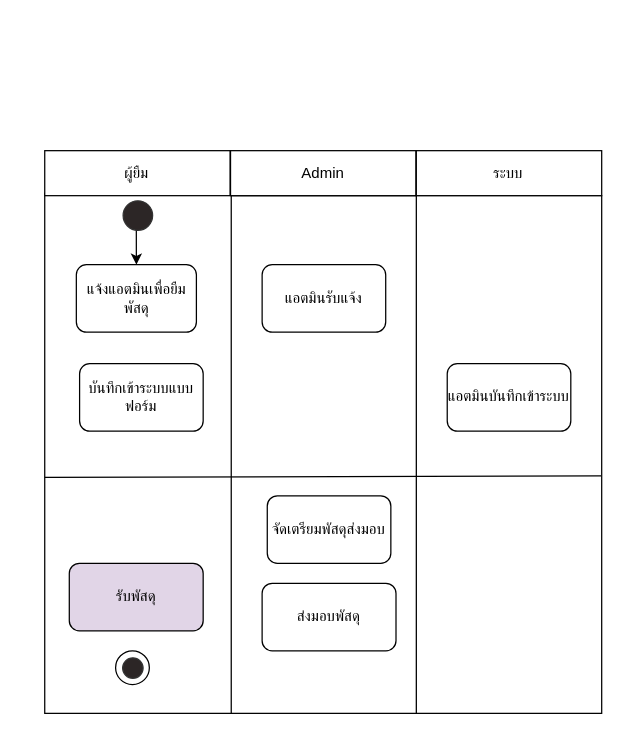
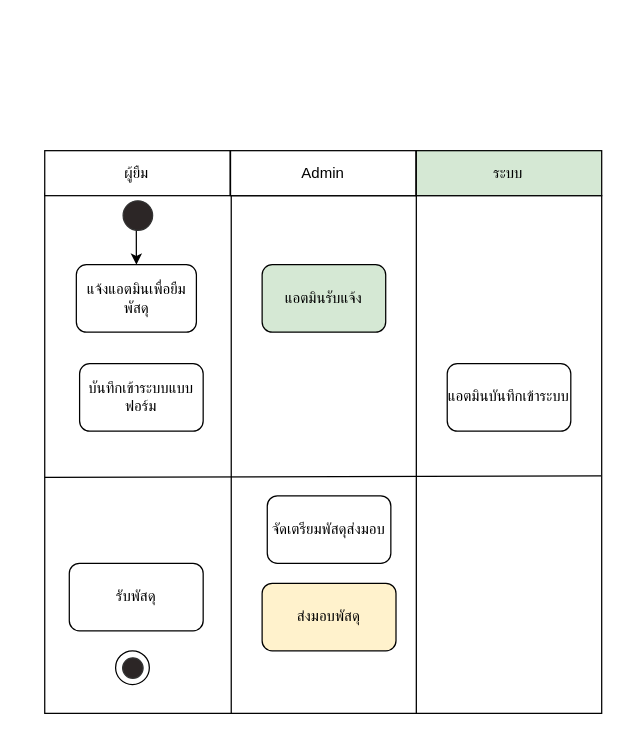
(509, 173) -> (509, 173)
(324, 298) -> (324, 298)
(136, 597) -> (136, 597)
(329, 617) -> (329, 617)
